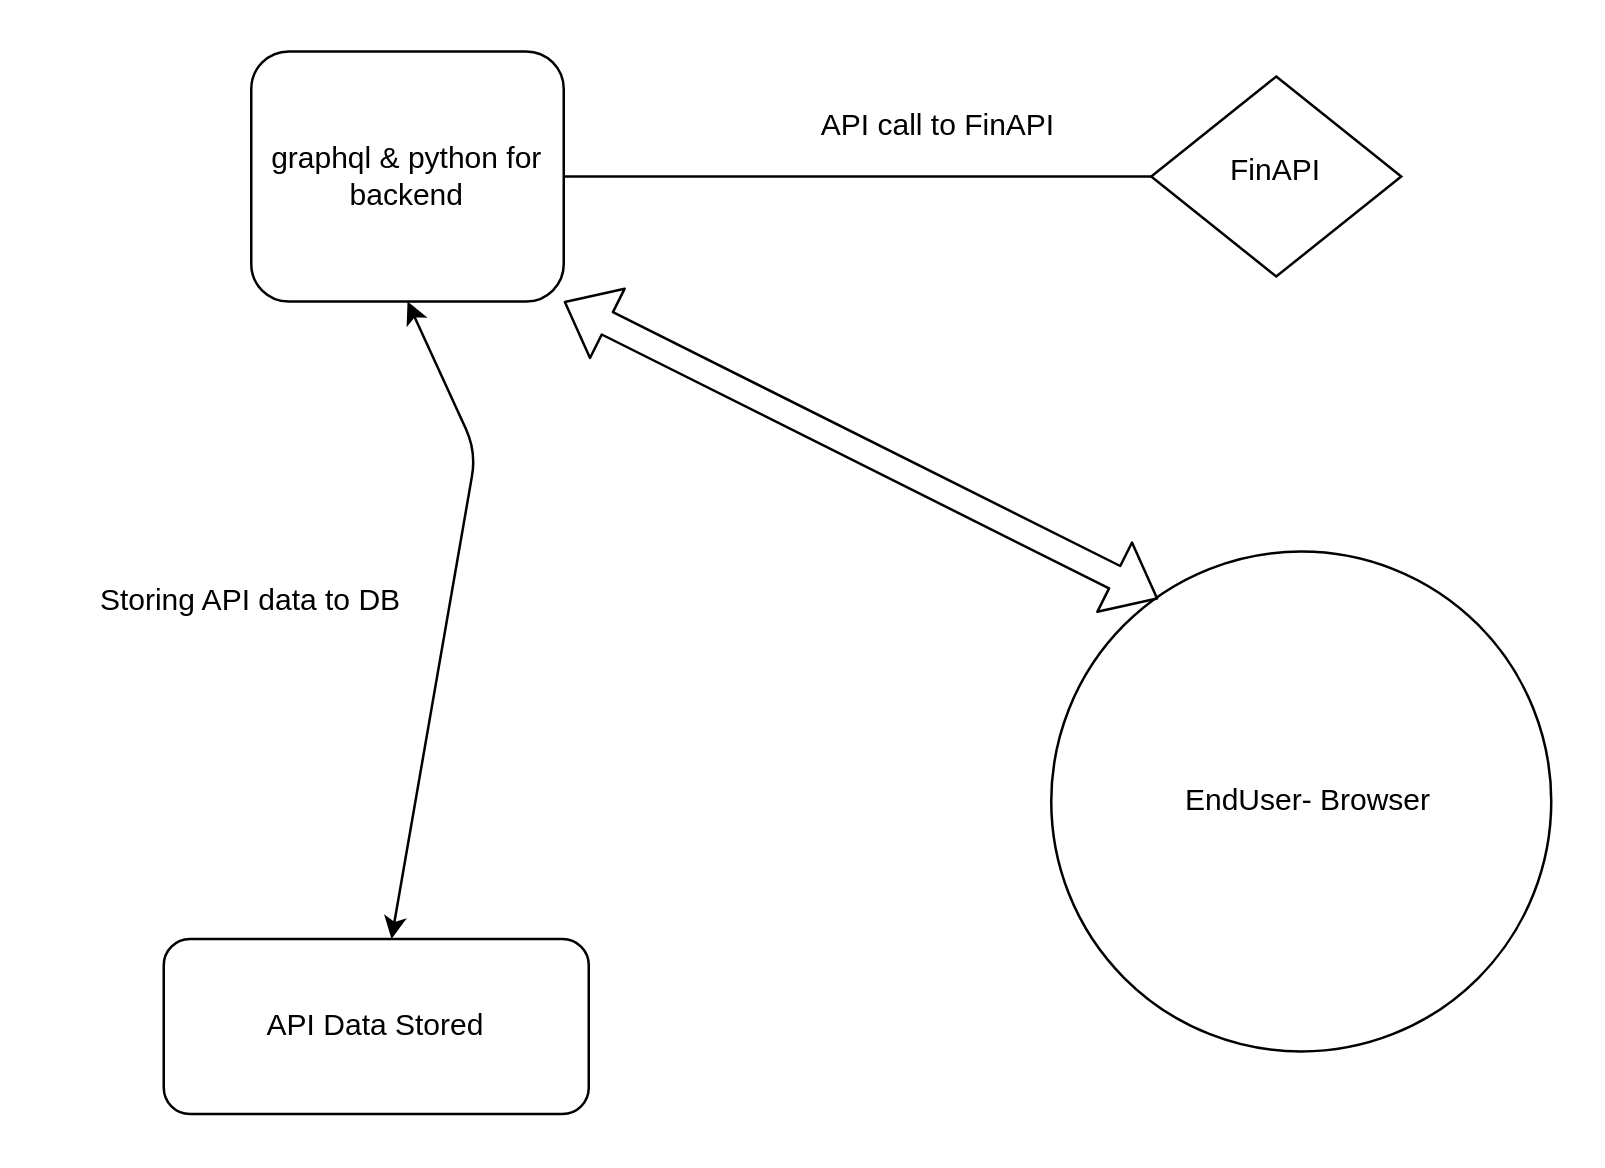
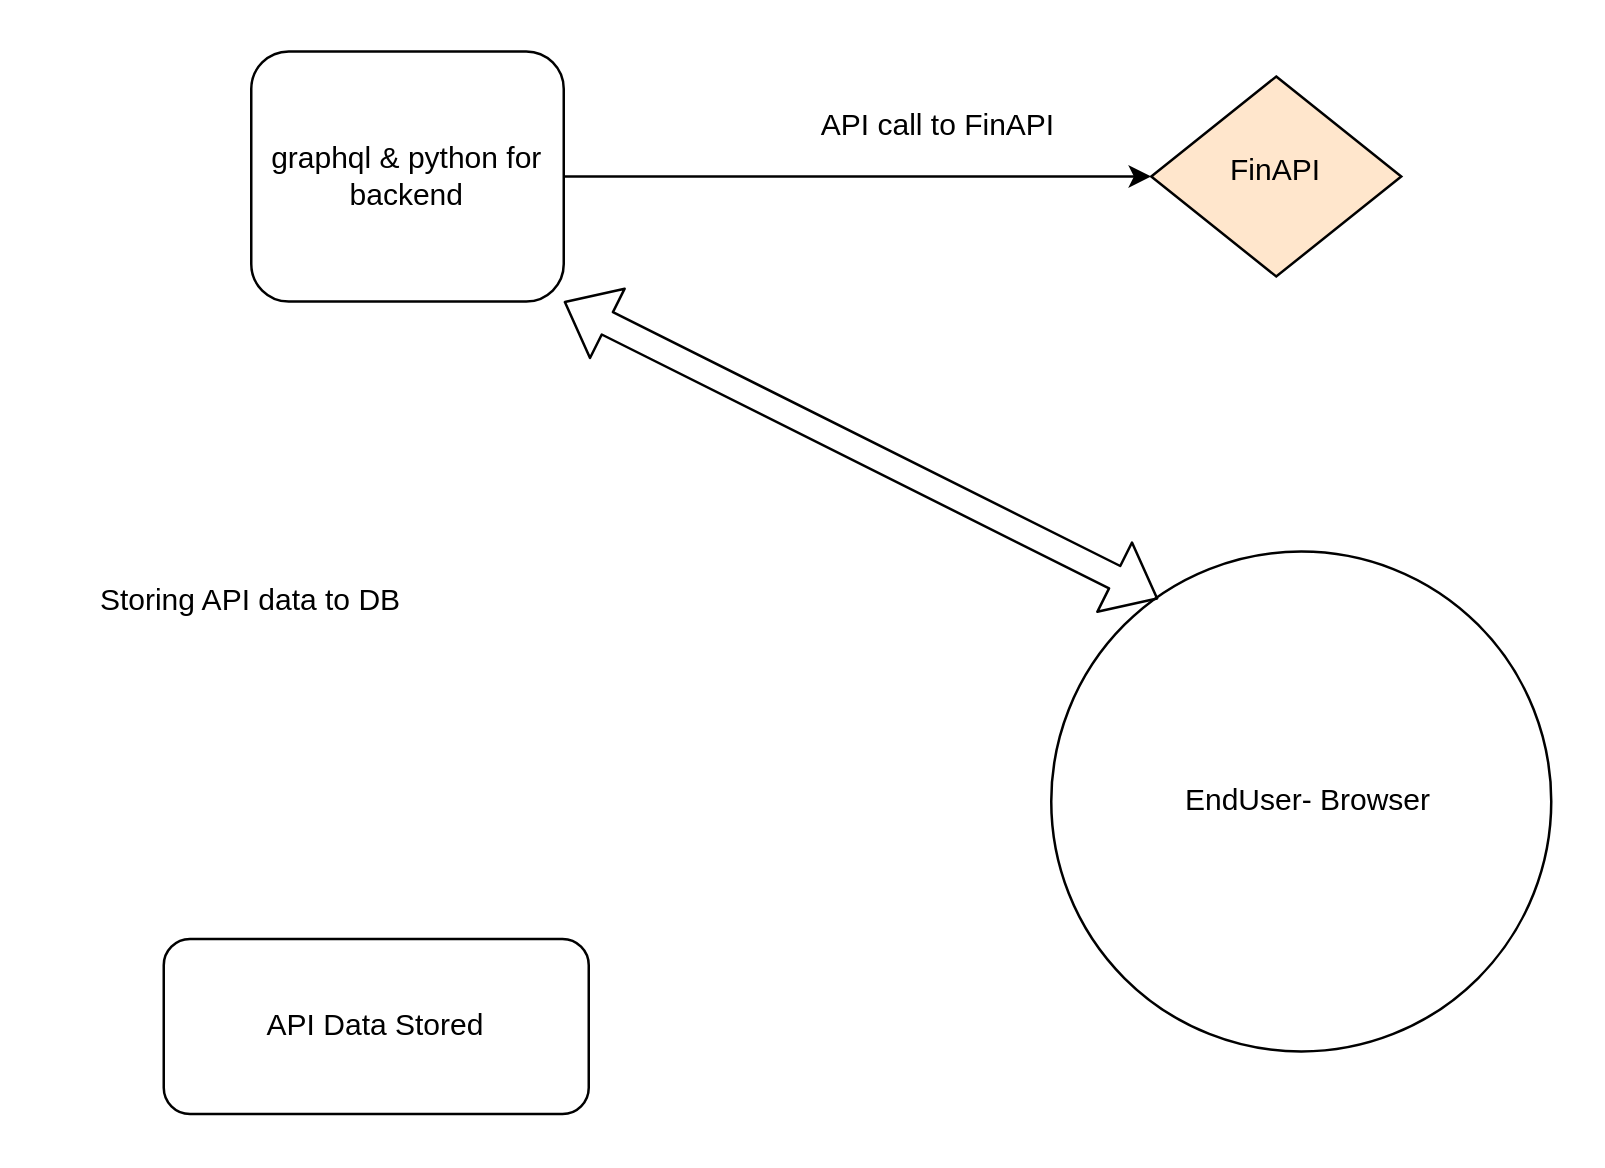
(1139, 176) -> (1133, 176)
(1276, 176) -> (1276, 176)
(447, 618) -> none
